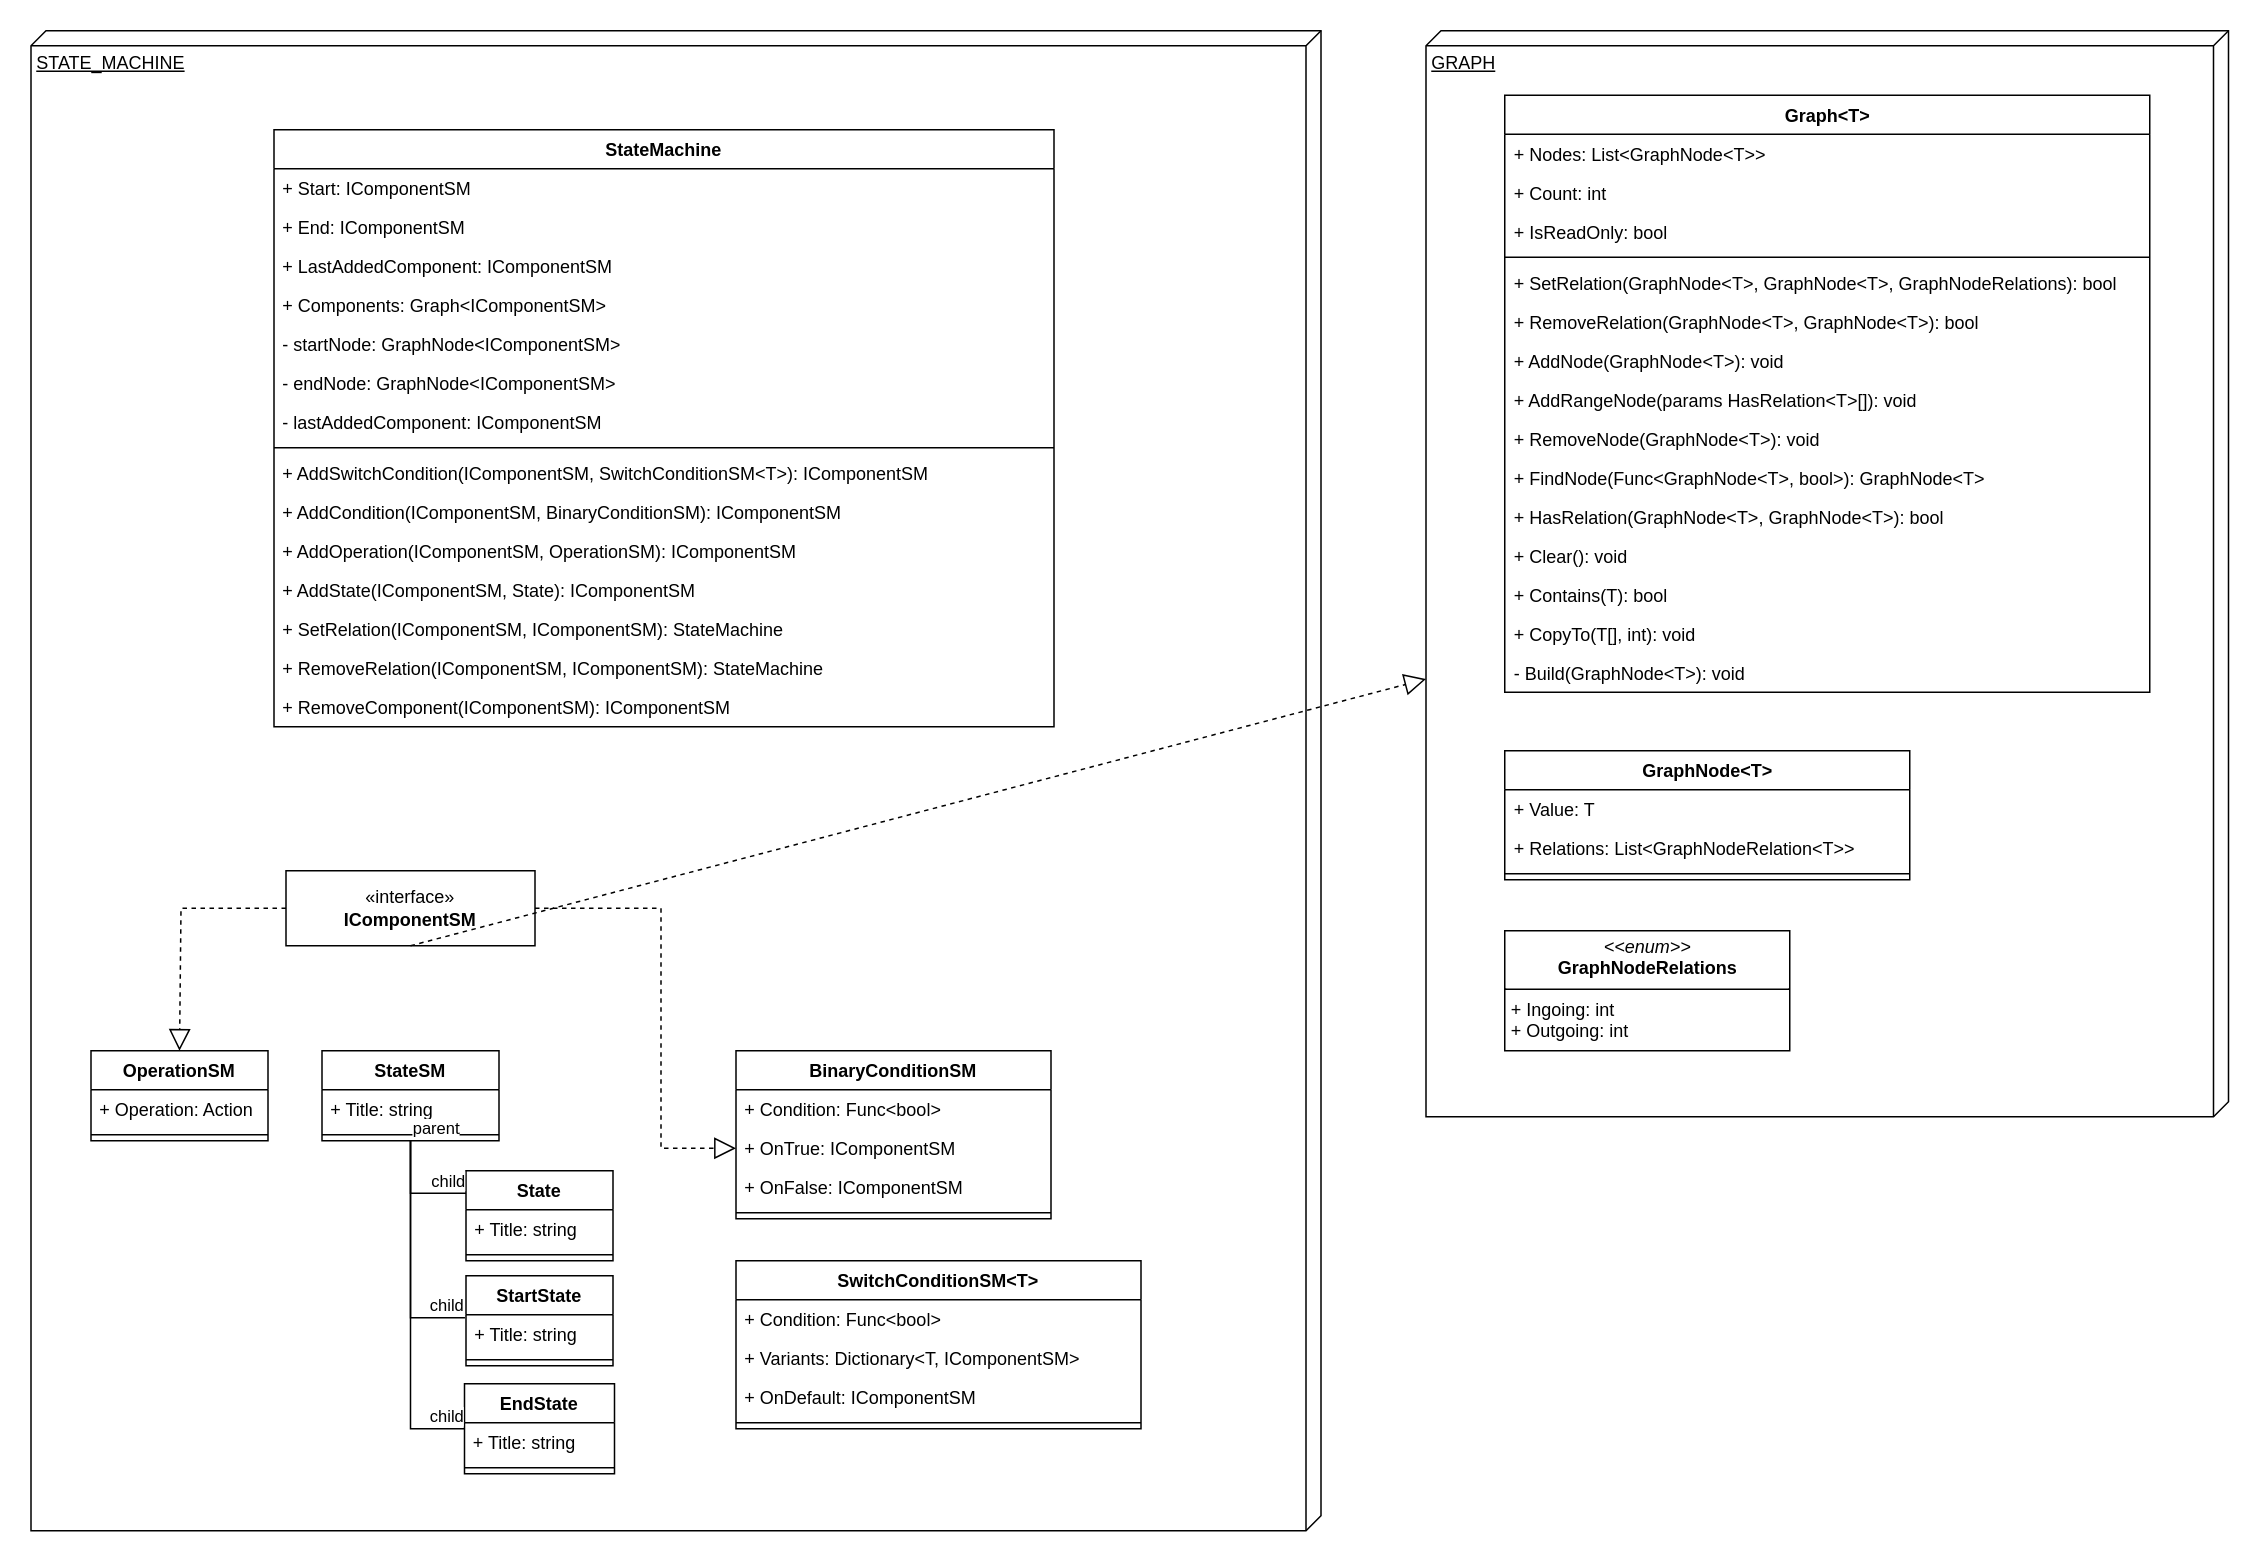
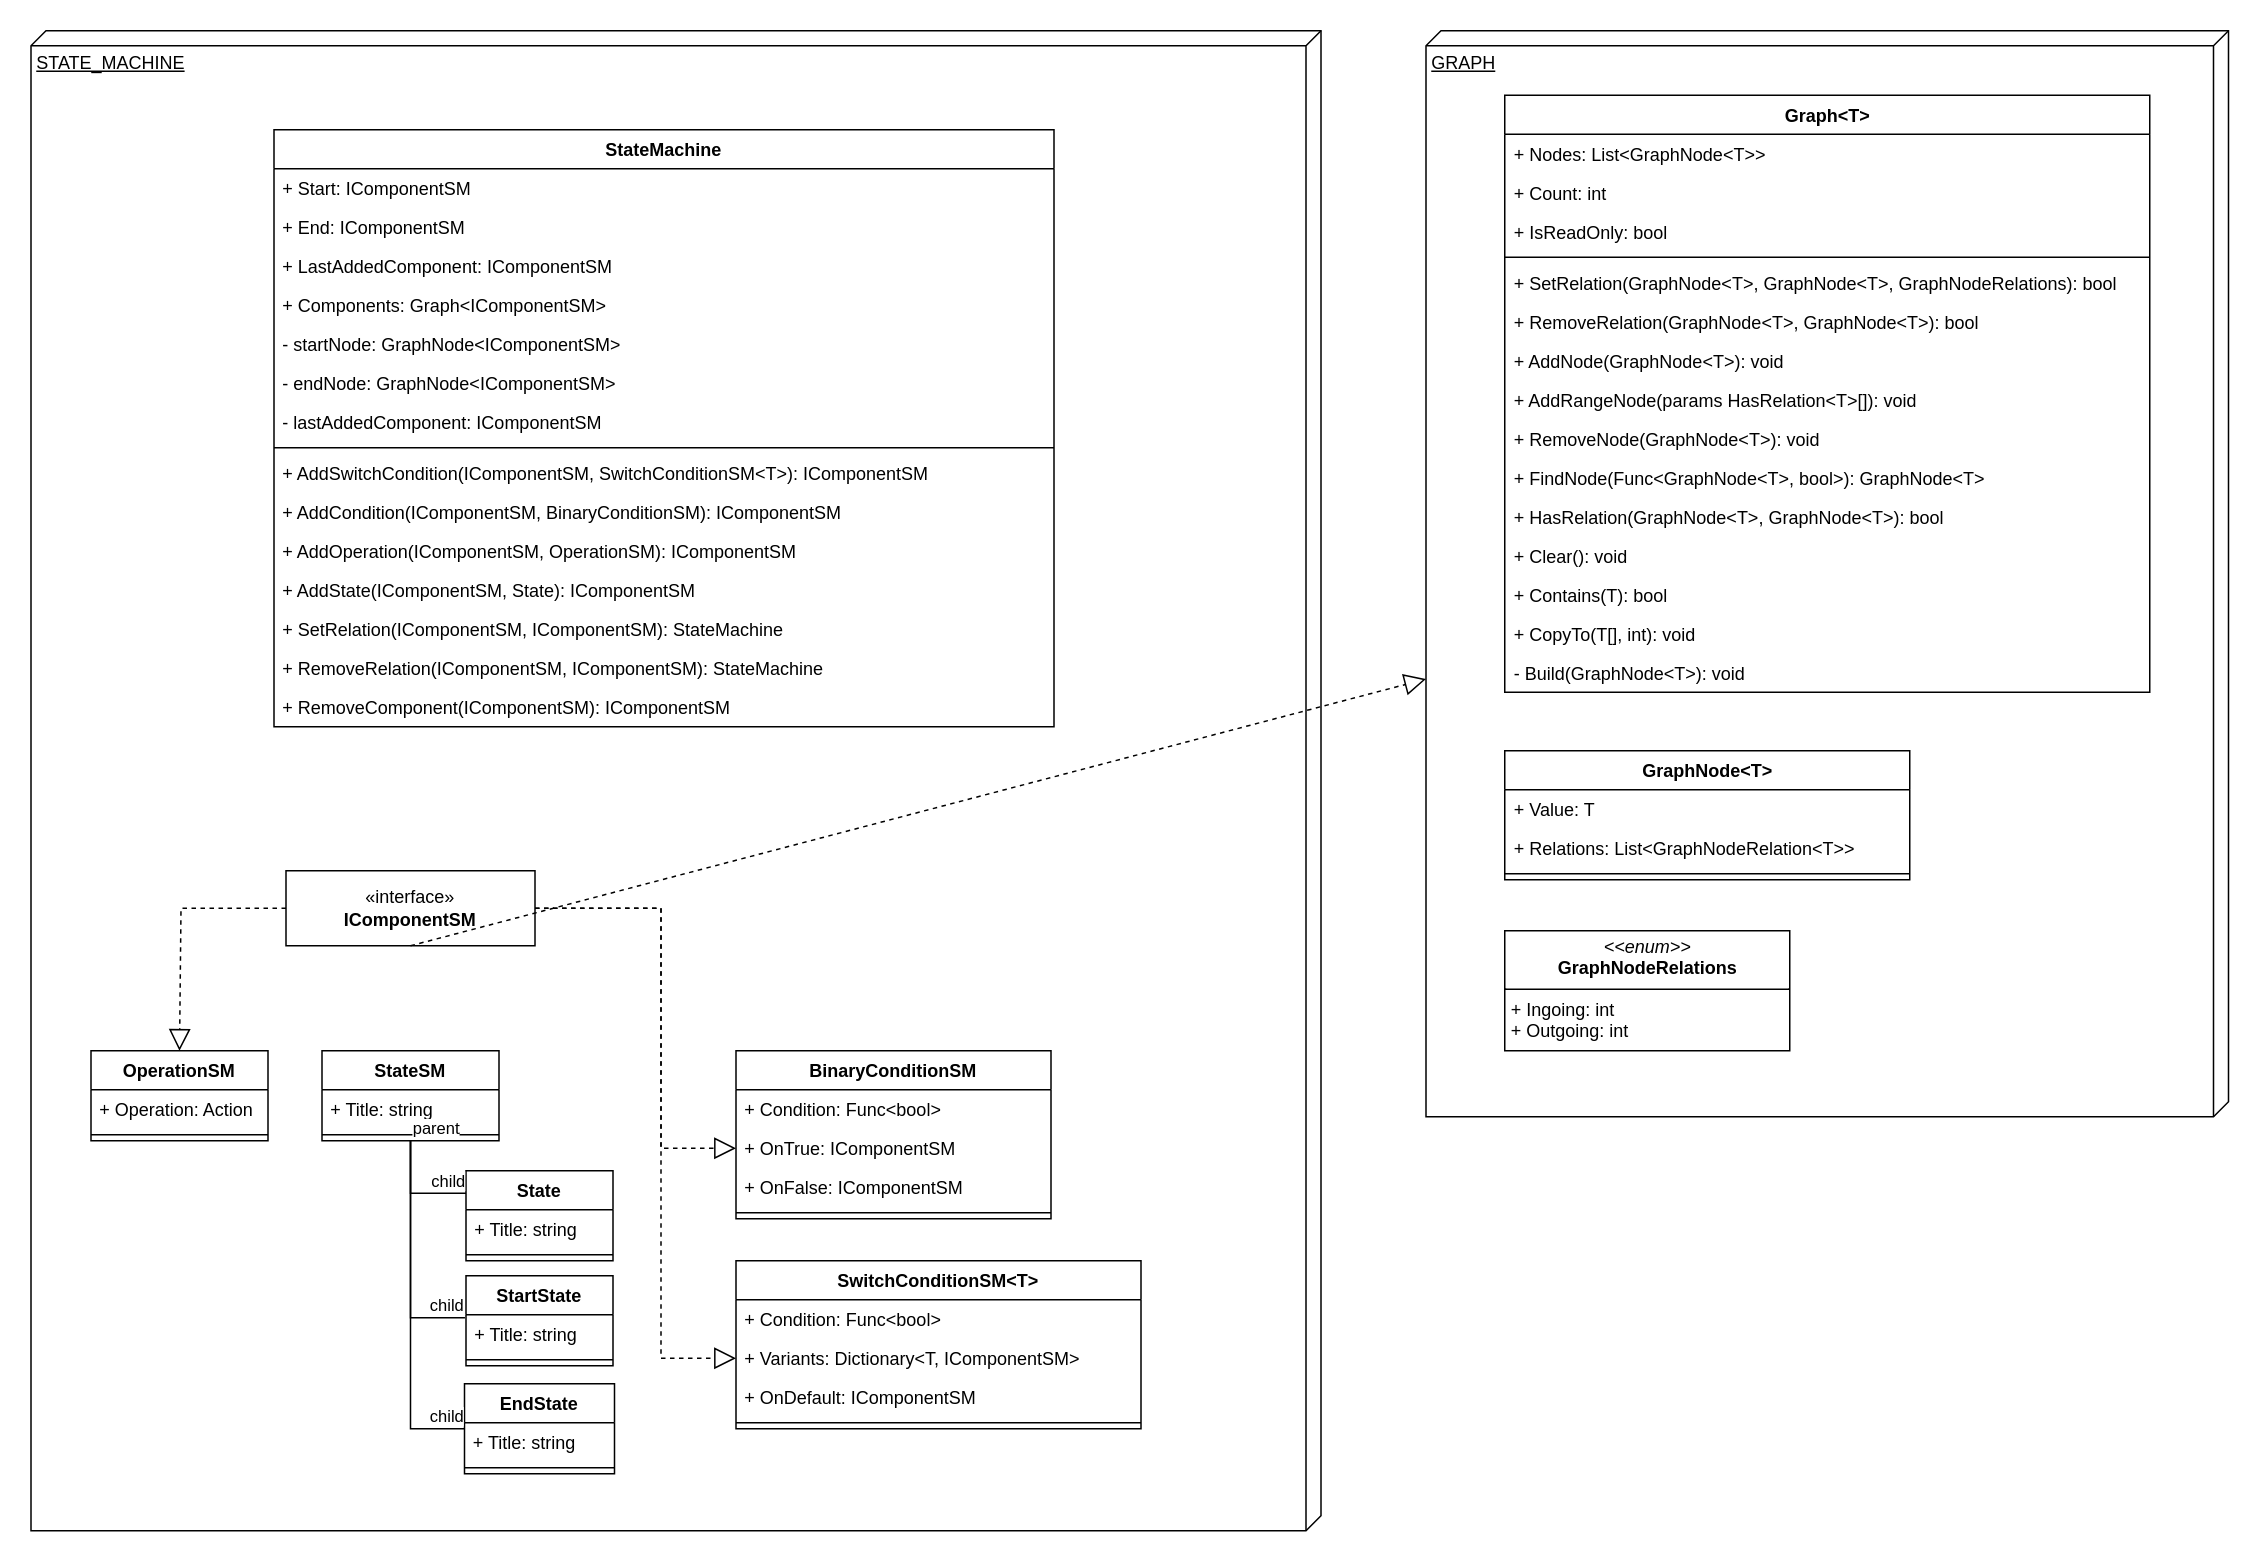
none -> (661, 1281)
